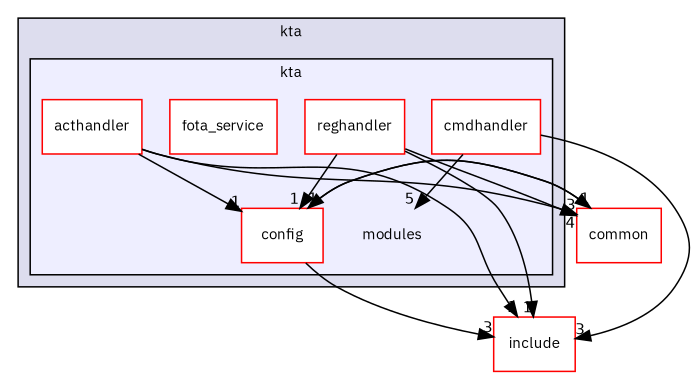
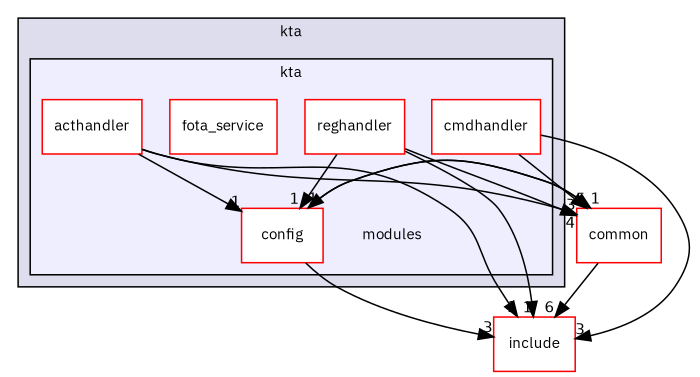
(444, 175) -> (537, 169)
none -> (581, 284)
